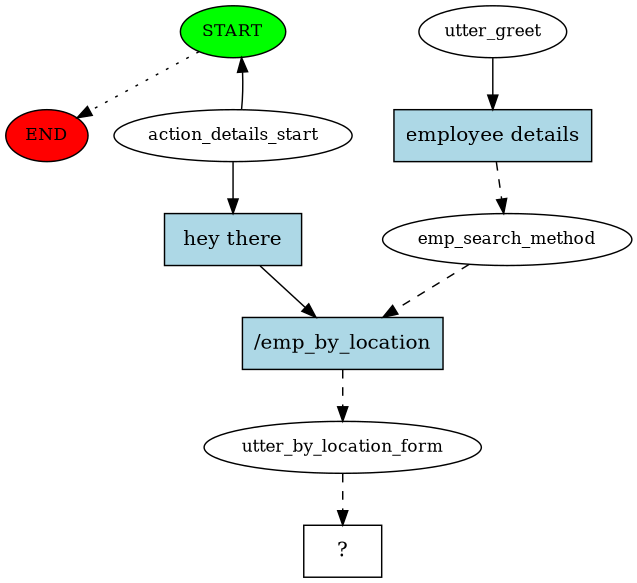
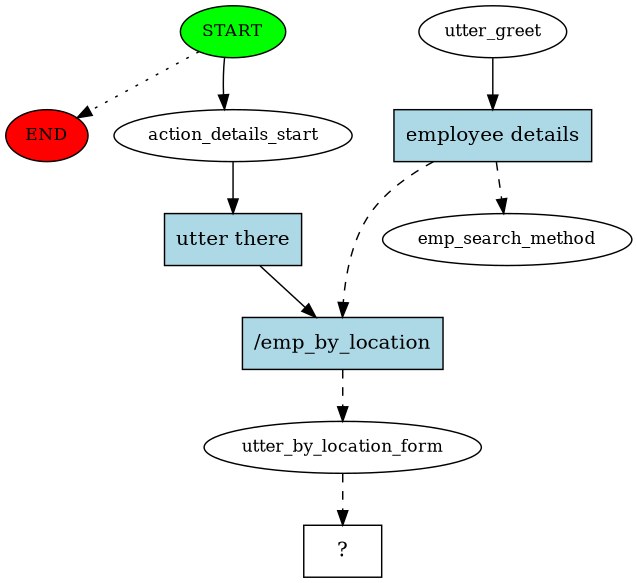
(243, 91) -> (223, 76)
(233, 240) -> (233, 240)
(432, 287) -> (367, 218)
